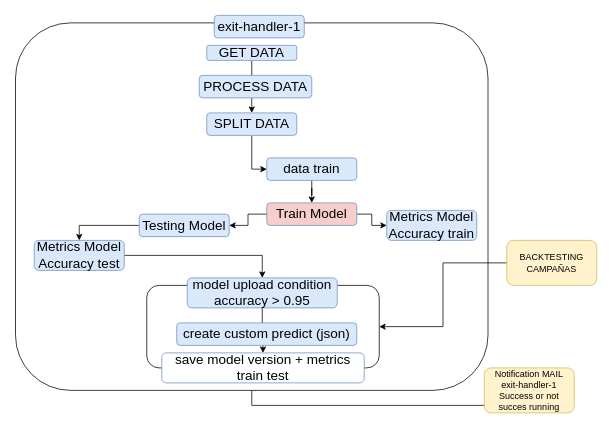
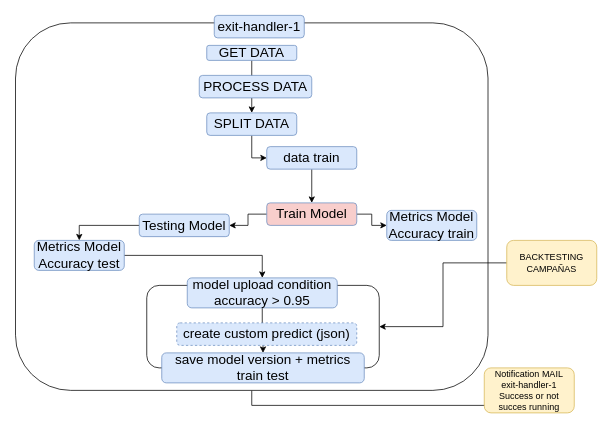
(312, 169) -> (312, 158)
(267, 334) -> (267, 334)
(263, 368) -> (263, 368)
